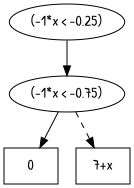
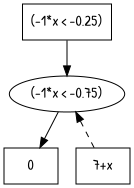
(67, 22) -> (67, 22)
(83, 125) -> (87, 134)
